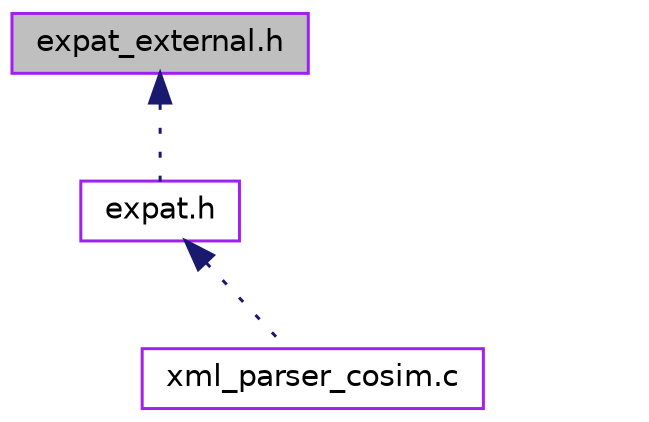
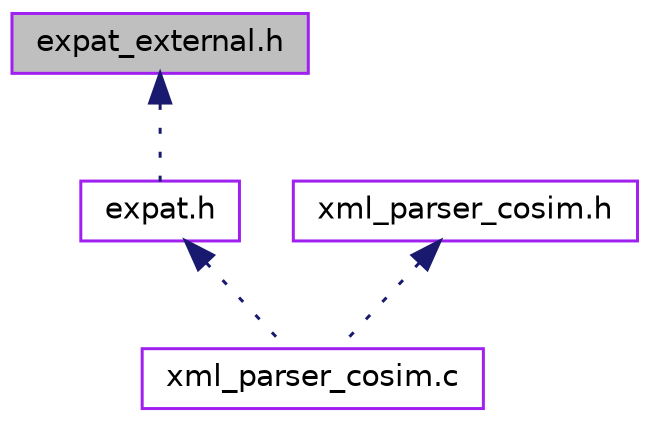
none -> (465, 211)
